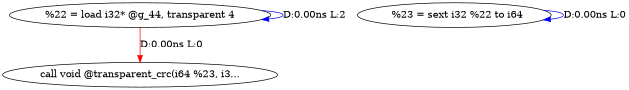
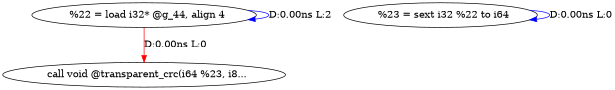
(140, 15) -> (144, 15)
(140, 75) -> (144, 75)
